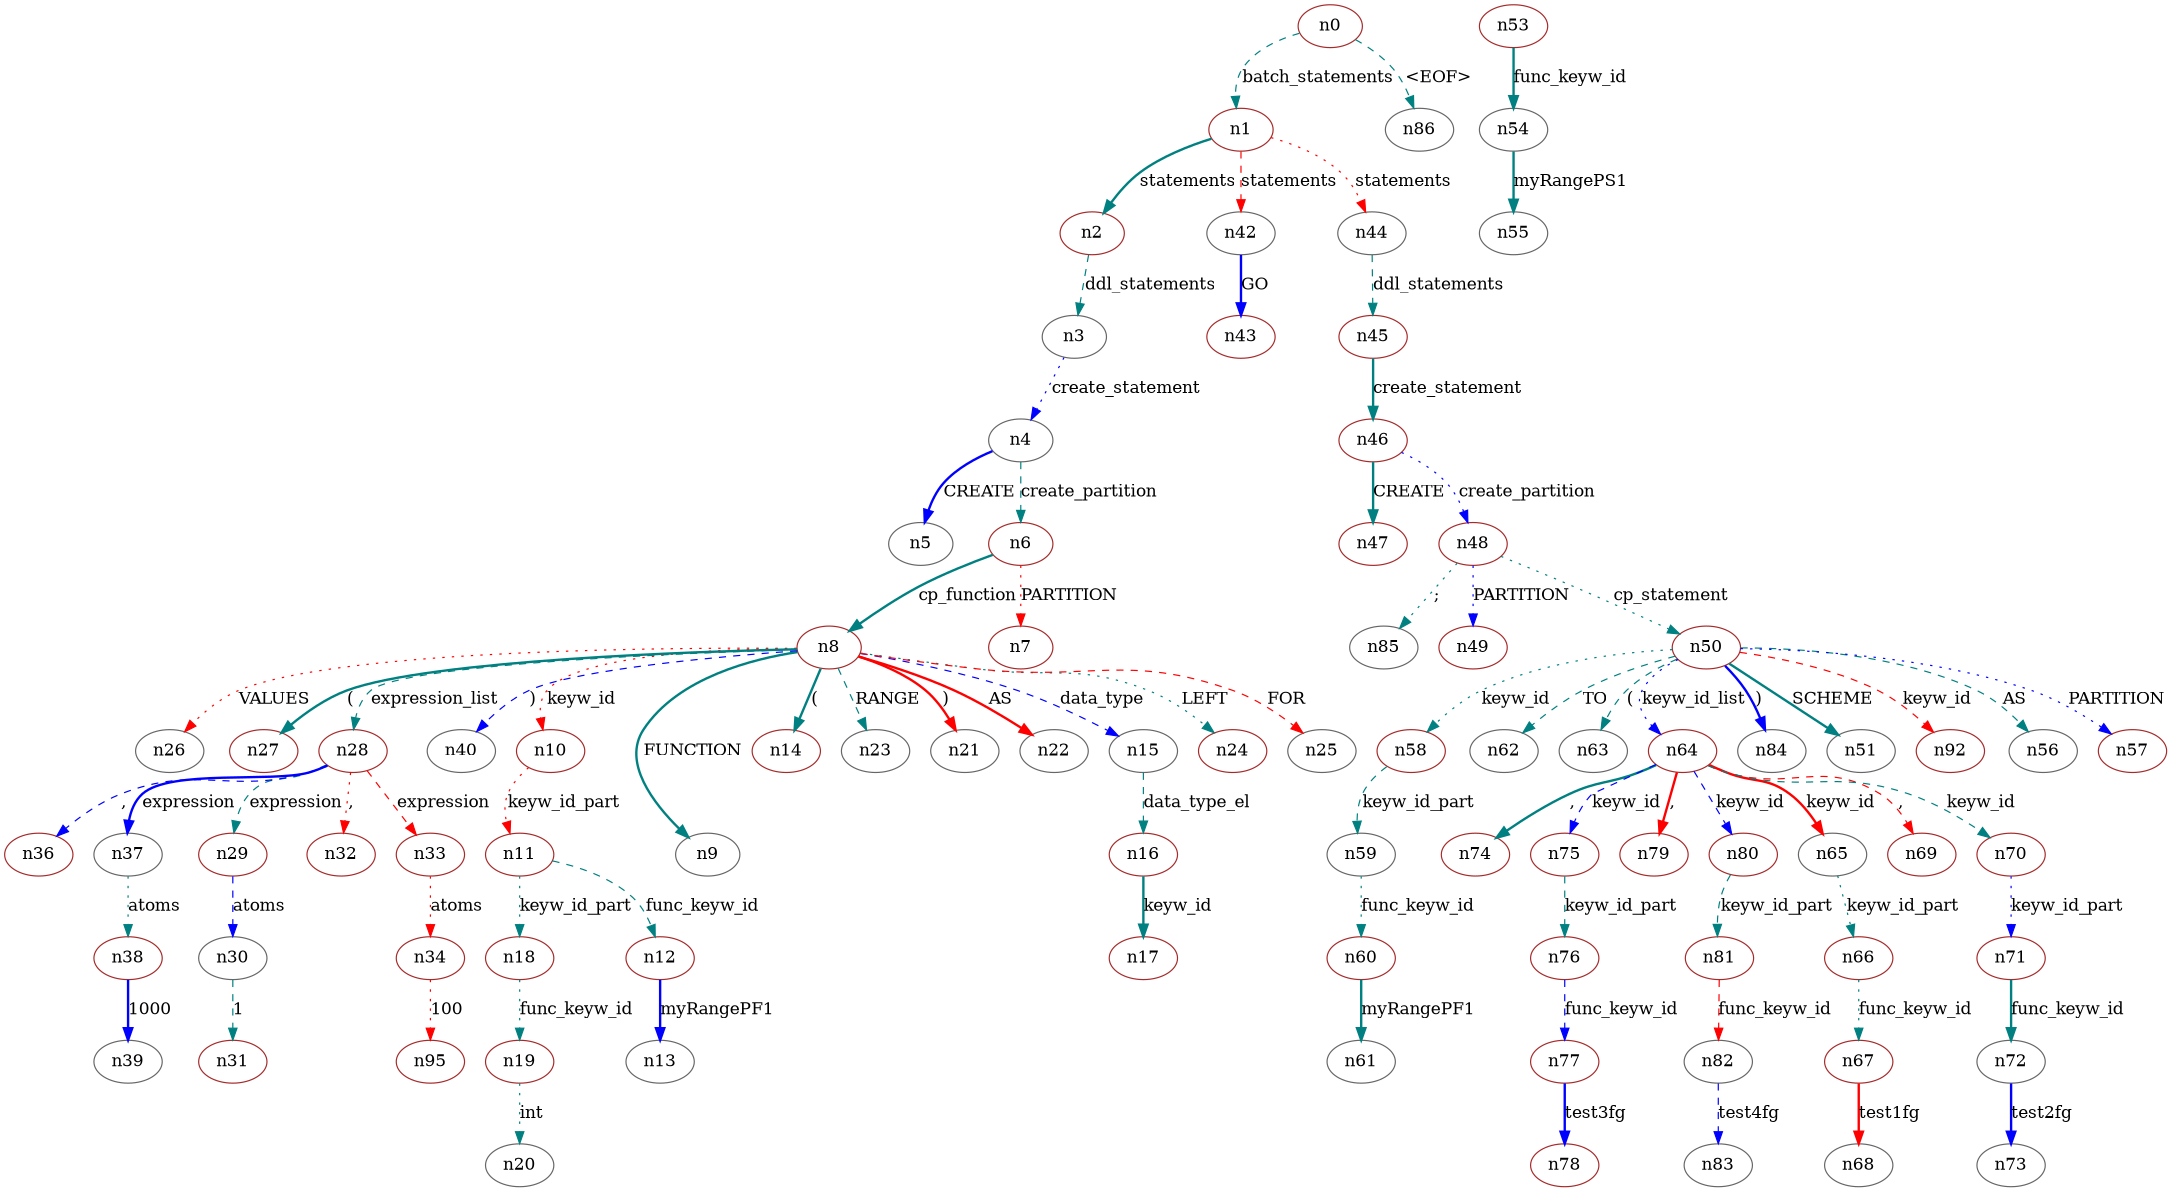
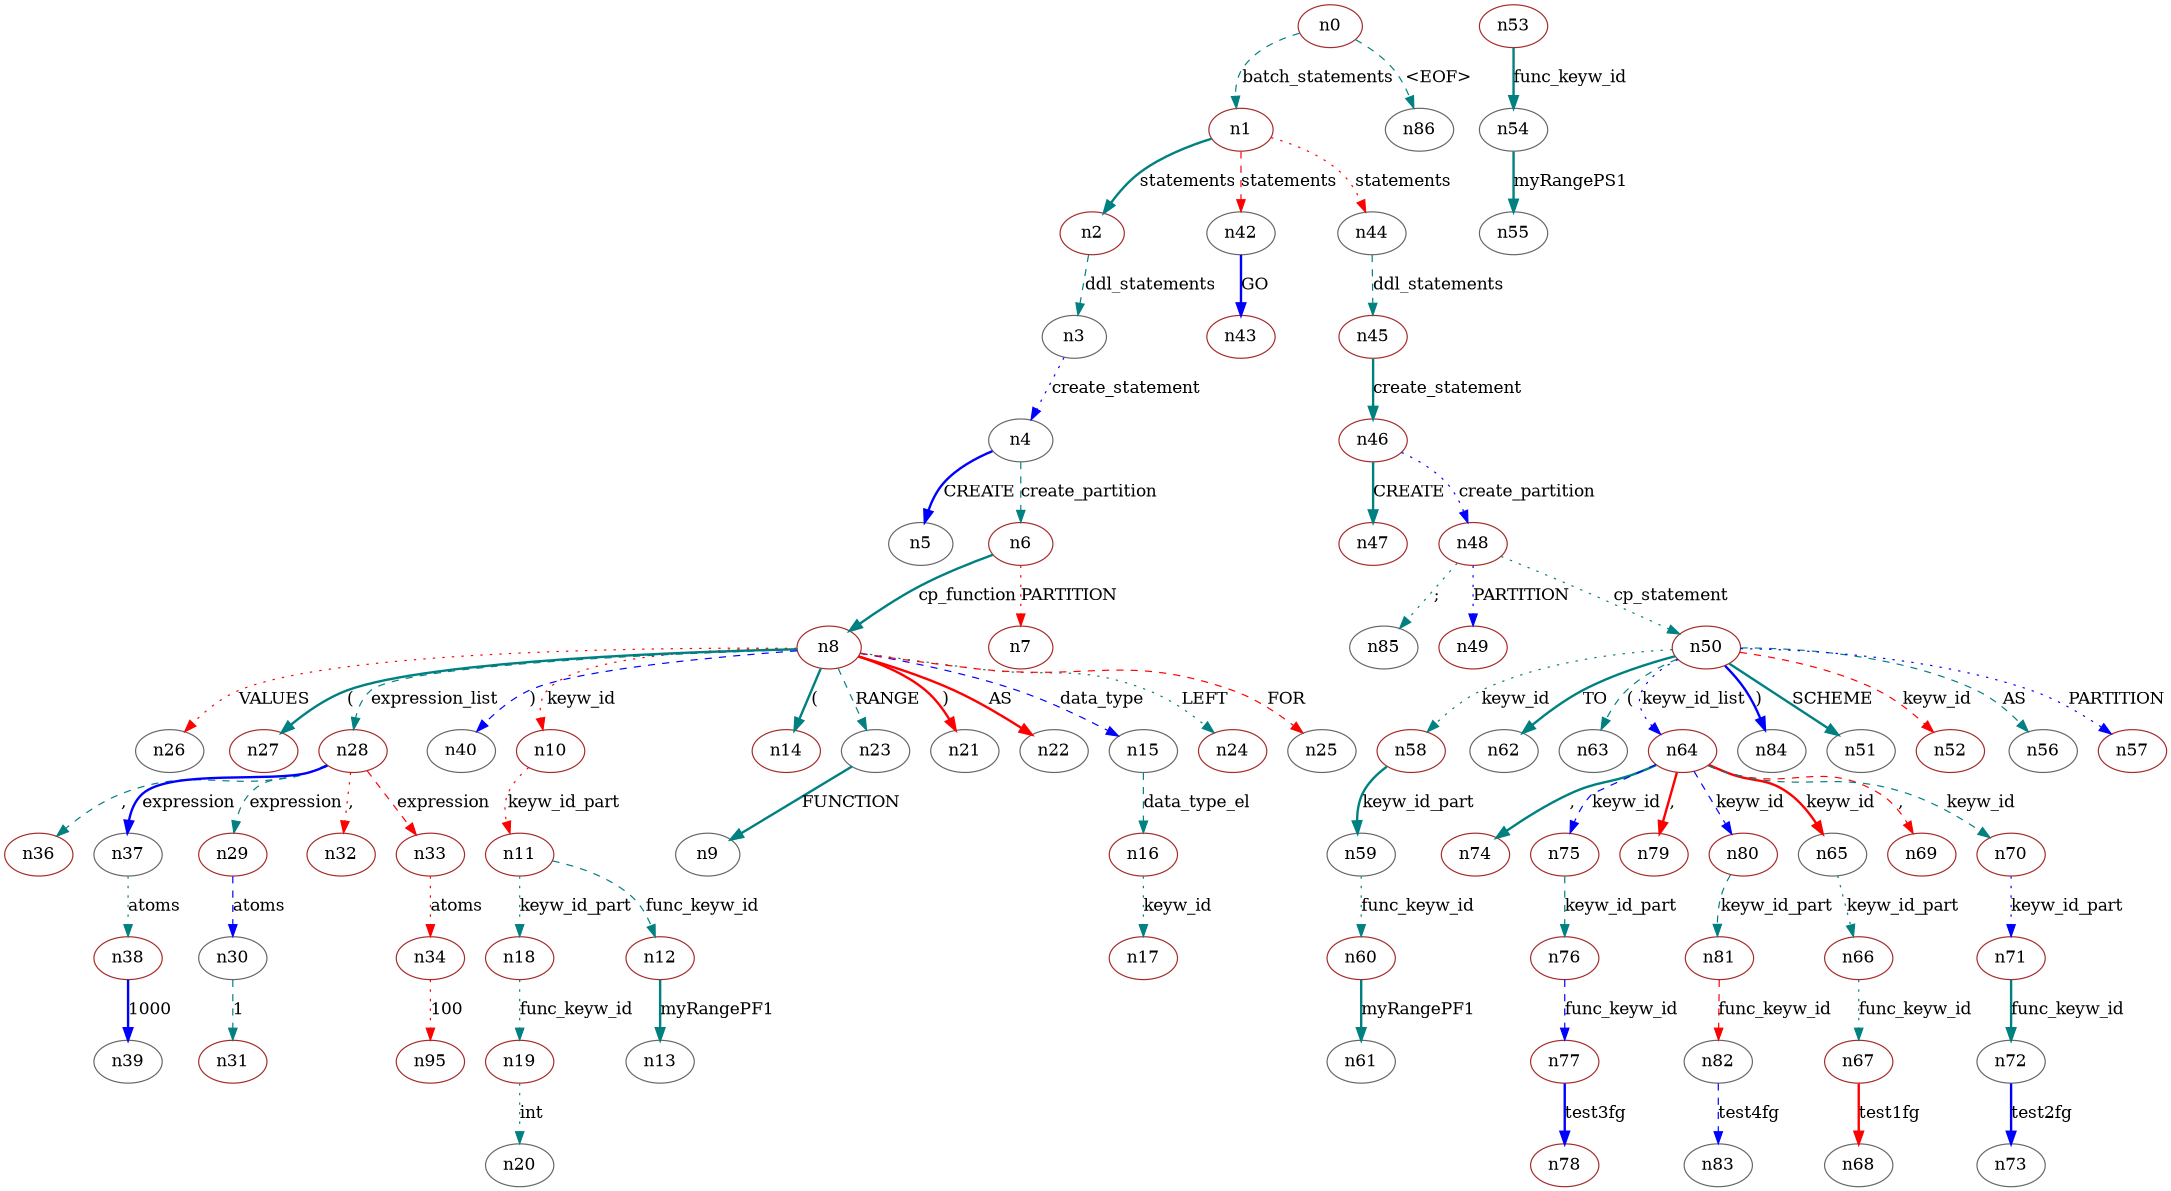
(1600, 682) -> (1600, 682)
(664, 706) -> (797, 800)
(1950, 751) -> (1950, 751)
(138, 789) -> (138, 789)
(1364, 790) -> (1364, 790)
(1143, 900) -> (1143, 900)
(660, 1004) -> (660, 1004)
